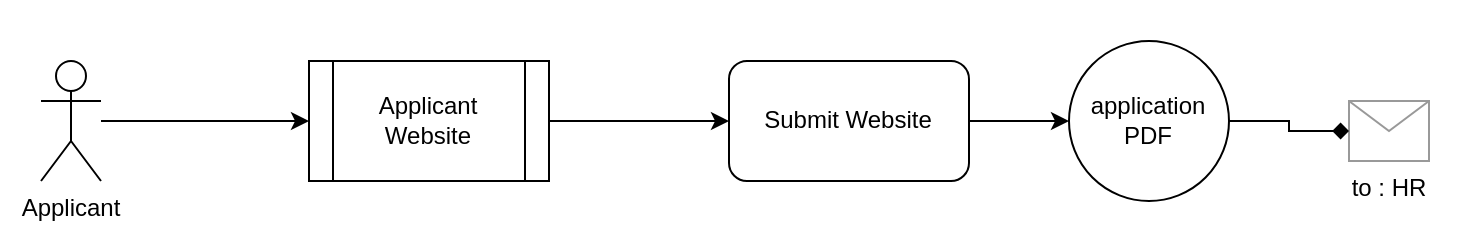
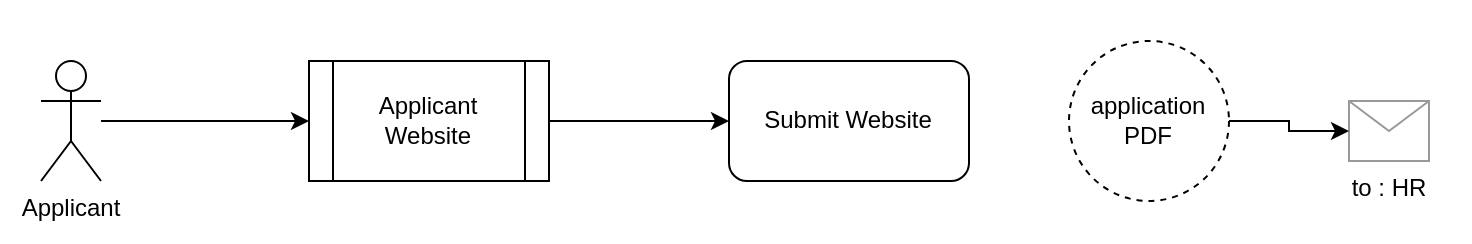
(1012, 121) -> none
(1149, 121) -> (1149, 121)
(1333, 131) -> (1334, 131)
